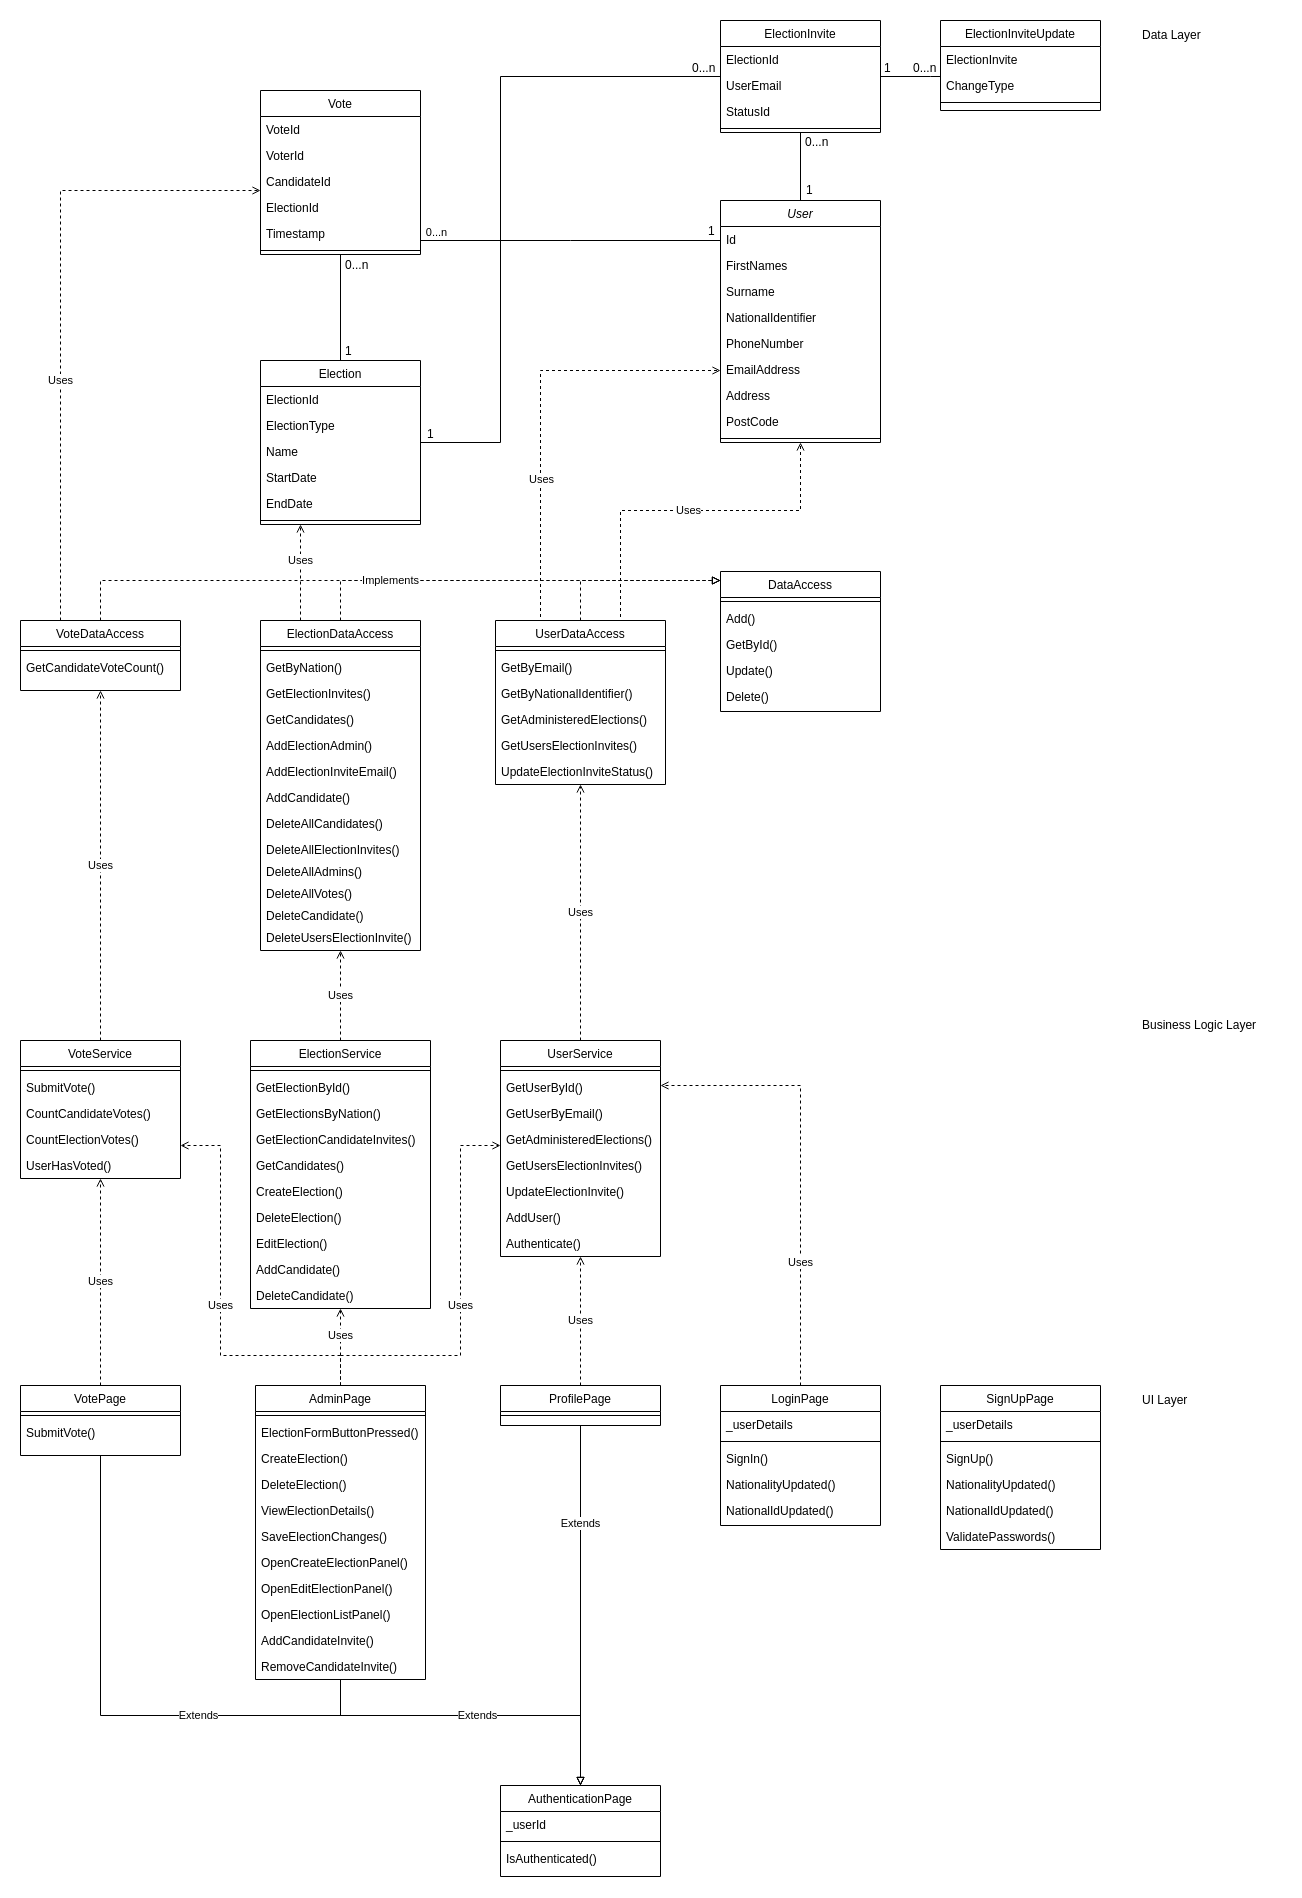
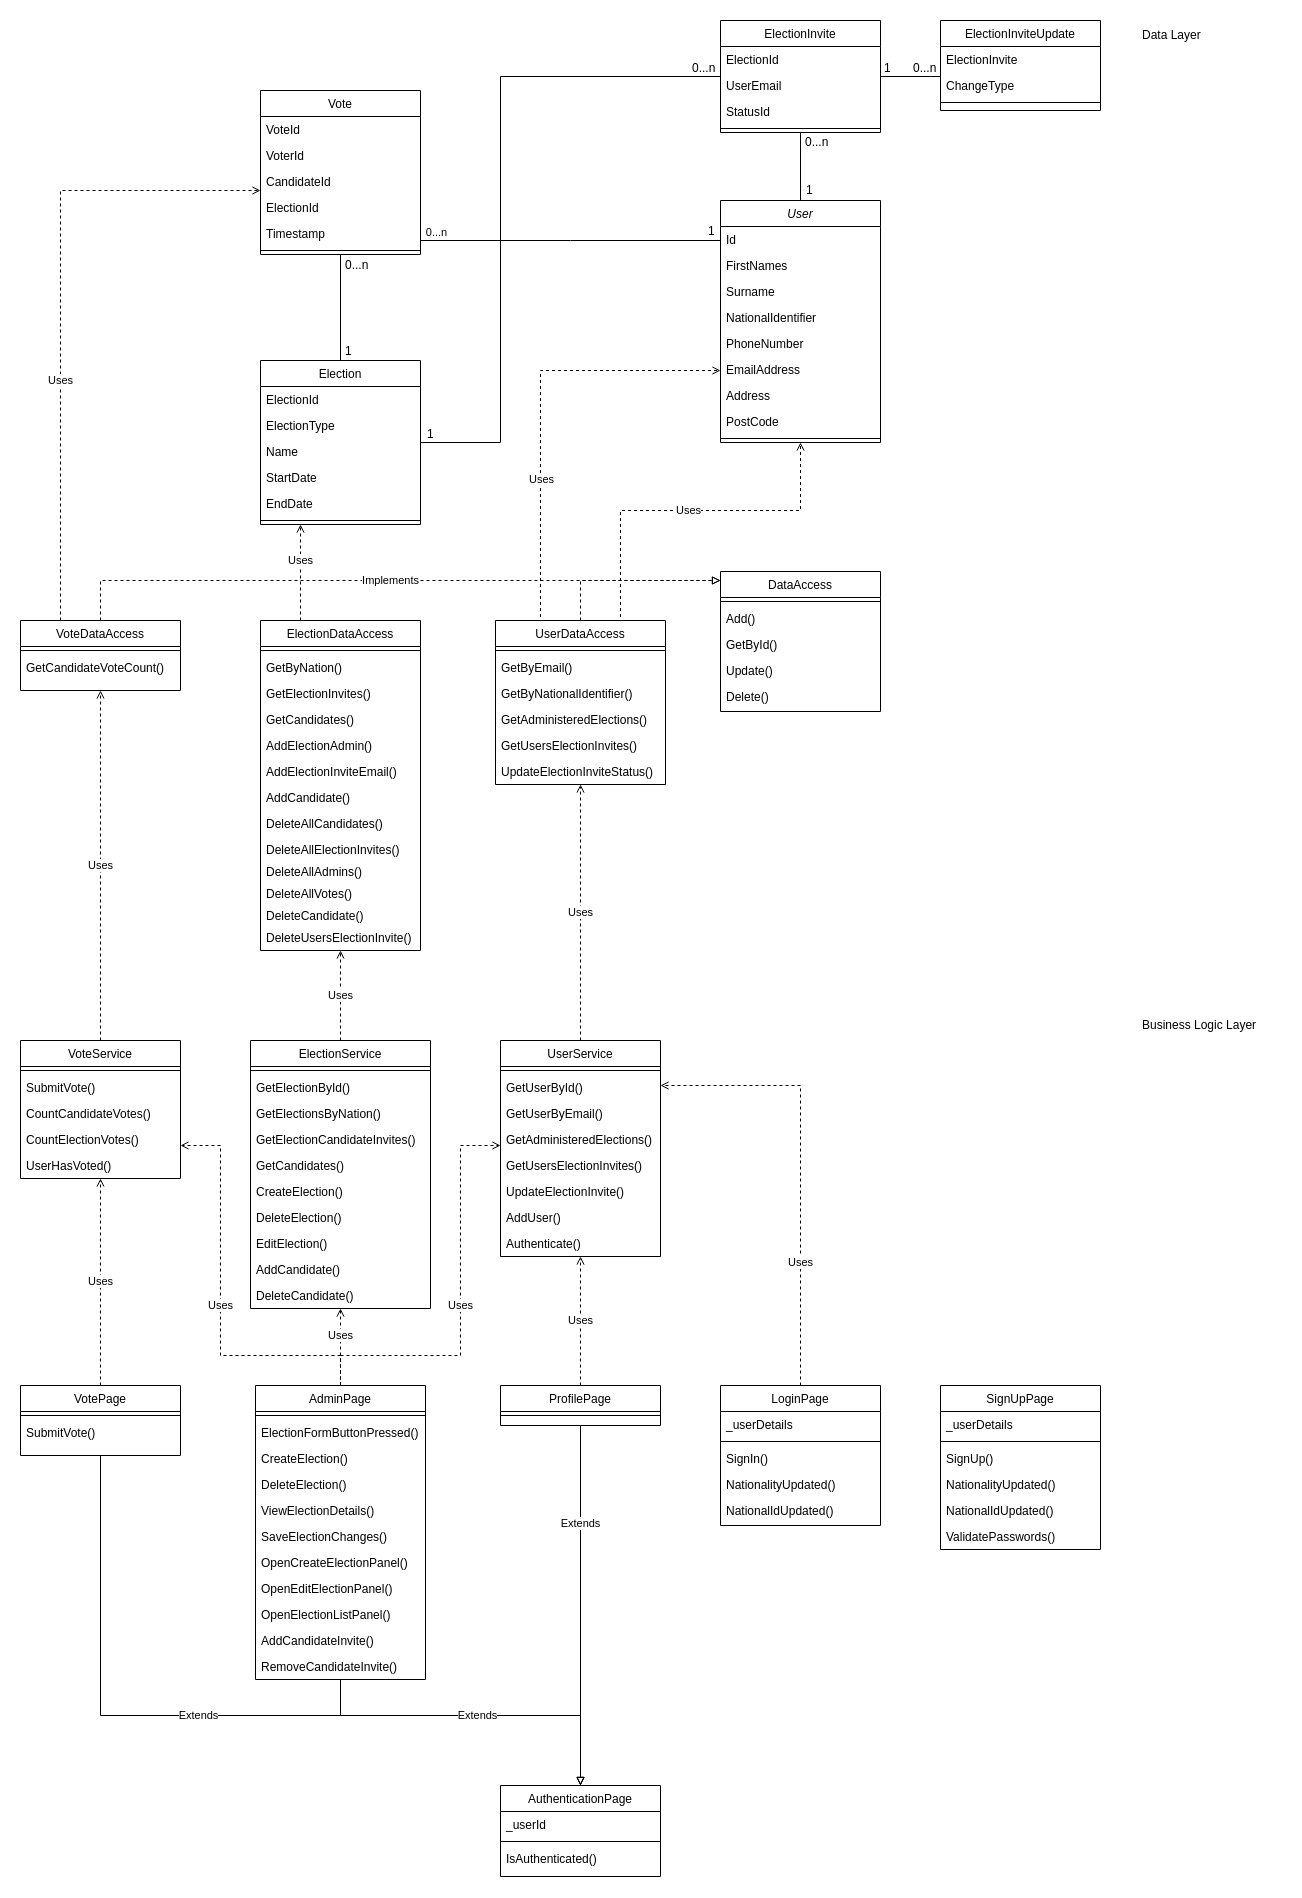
(341, 602) -> none
(1176, 1401) -> none
